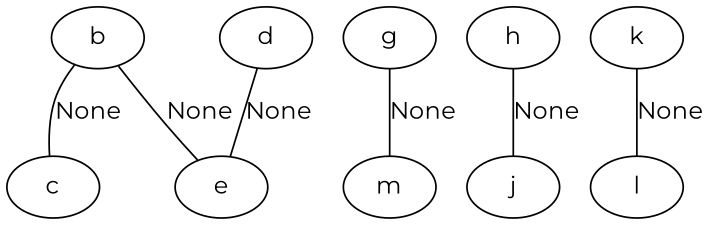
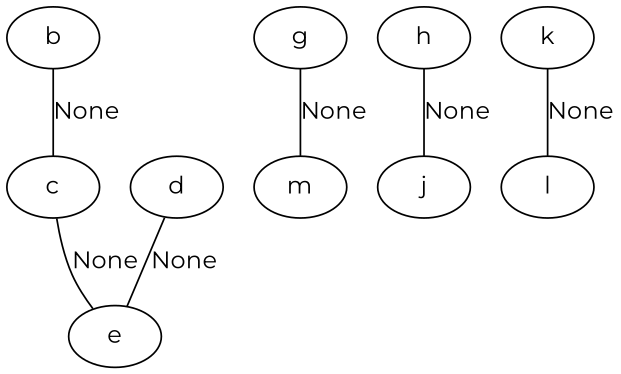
(157, 114) -> (69, 266)
